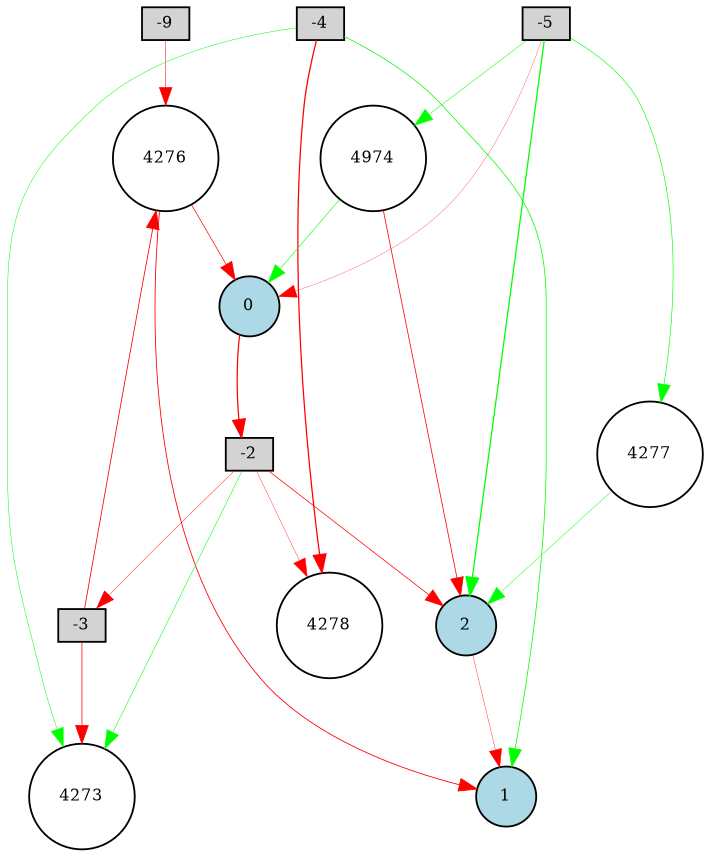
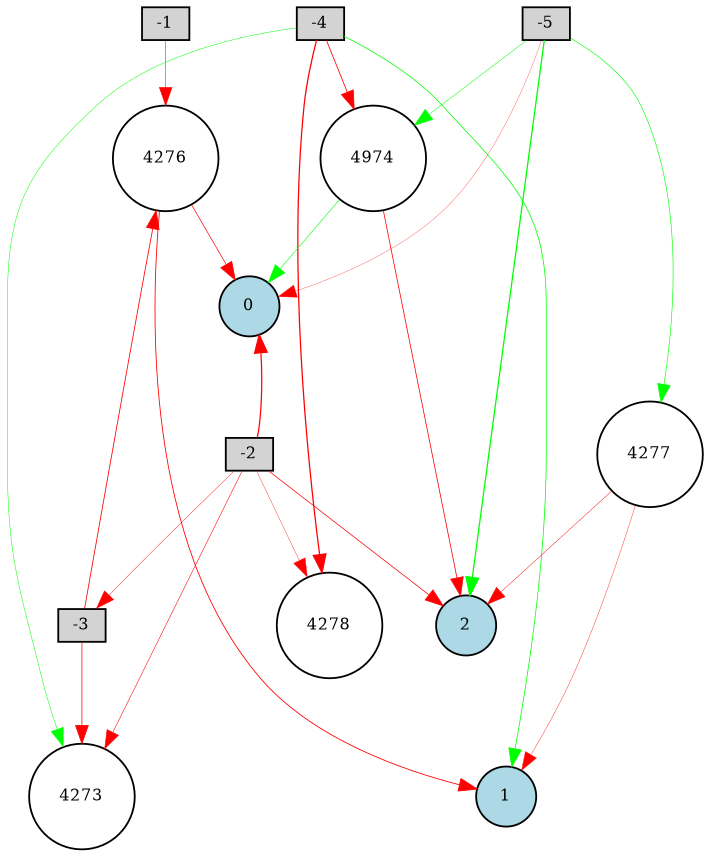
(166, 24) -> (166, 24)
none -> (337, 66)
(237, 377) -> (261, 396)
(556, 542) -> (556, 542)
(177, 602) -> (177, 602)
(484, 702) -> (591, 633)
